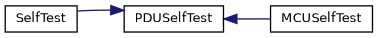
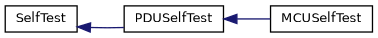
(94, 10) -> (107, 28)
